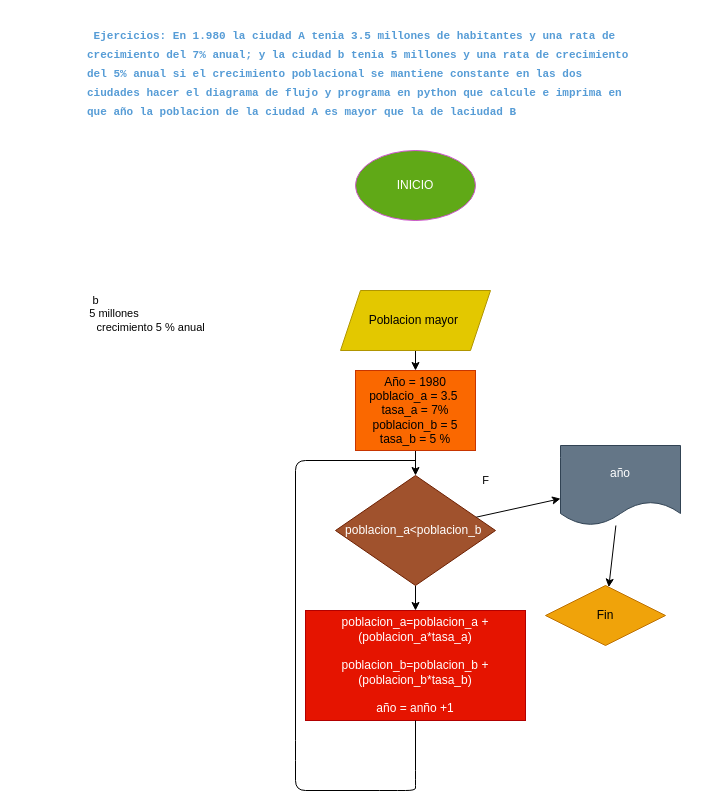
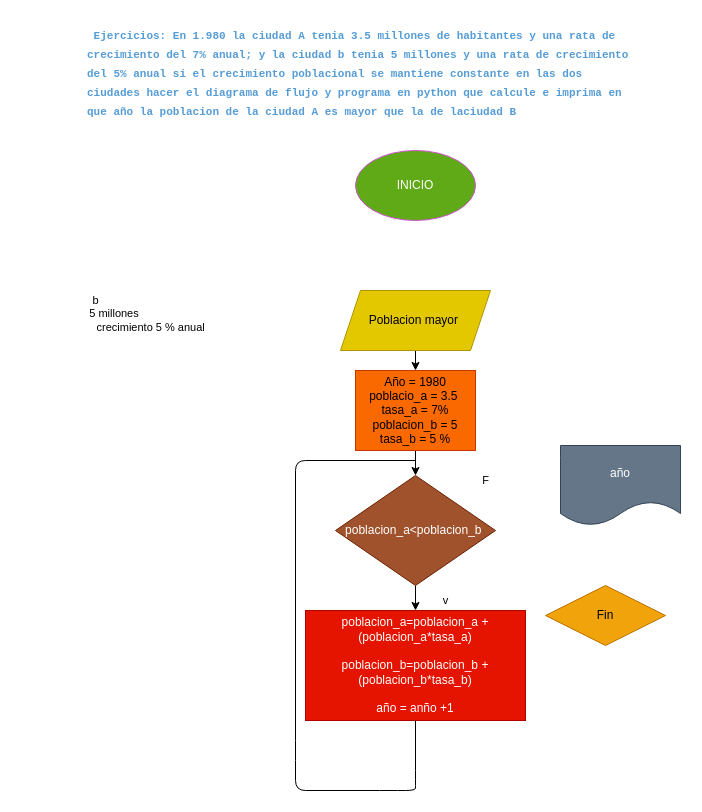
(515, 509) -> none
(613, 553) -> none
none -> (446, 601)
